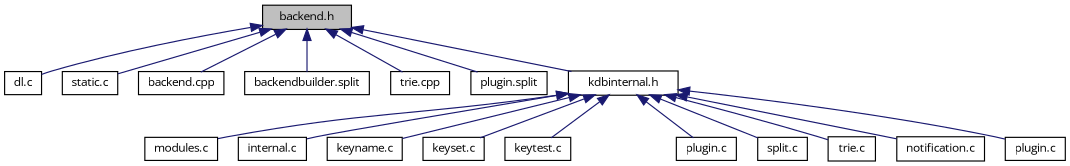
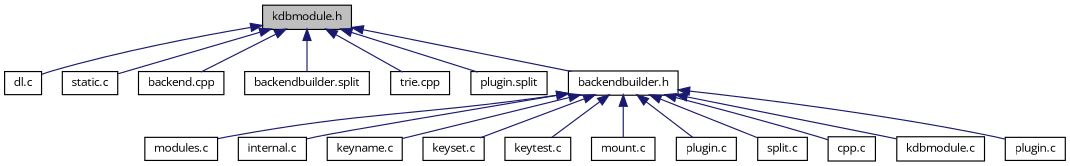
(307, 17) -> (307, 17)
(623, 83) -> (623, 83)
none -> (623, 149)
(852, 149) -> (852, 149)
(941, 149) -> (941, 149)
